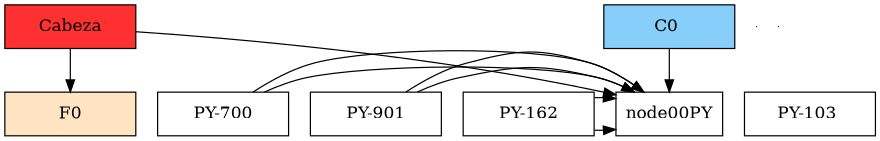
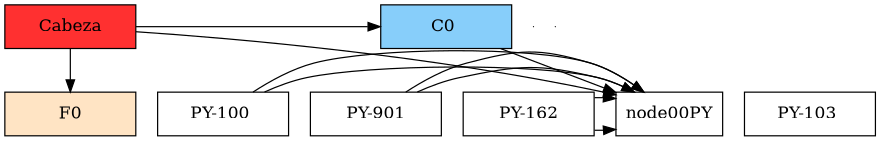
none -> (252, 27)
(223, 114) -> (223, 114)
